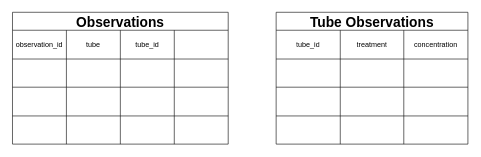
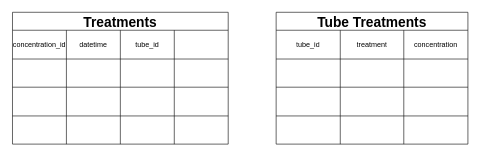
(120, 23) -> (120, 23)
(372, 23) -> (372, 23)
(39, 45) -> (39, 45)
(93, 45) -> (93, 45)
